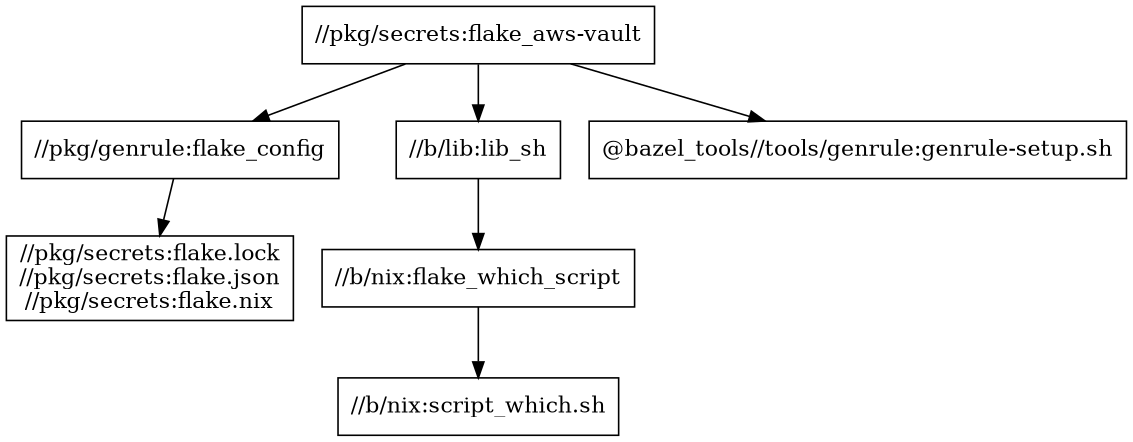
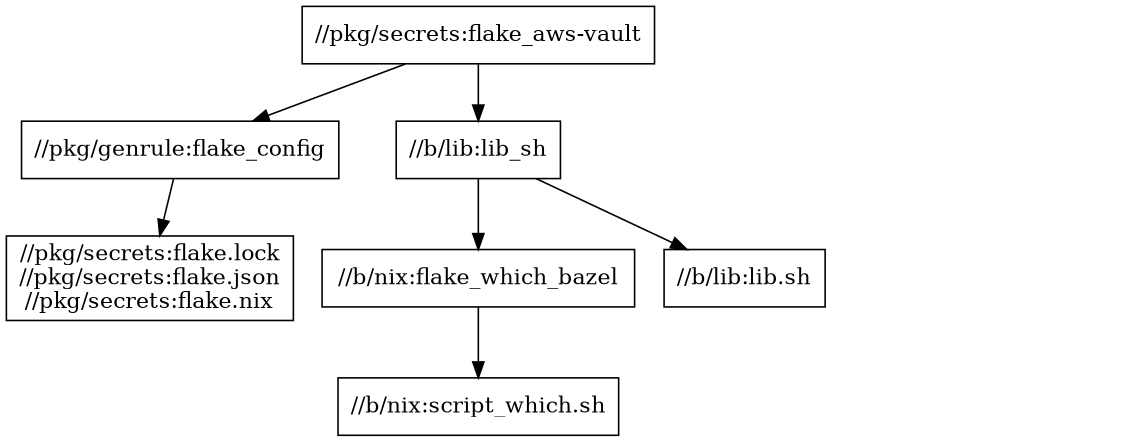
(858, 150) -> none
(478, 278) -> (478, 278)
none -> (745, 278)
